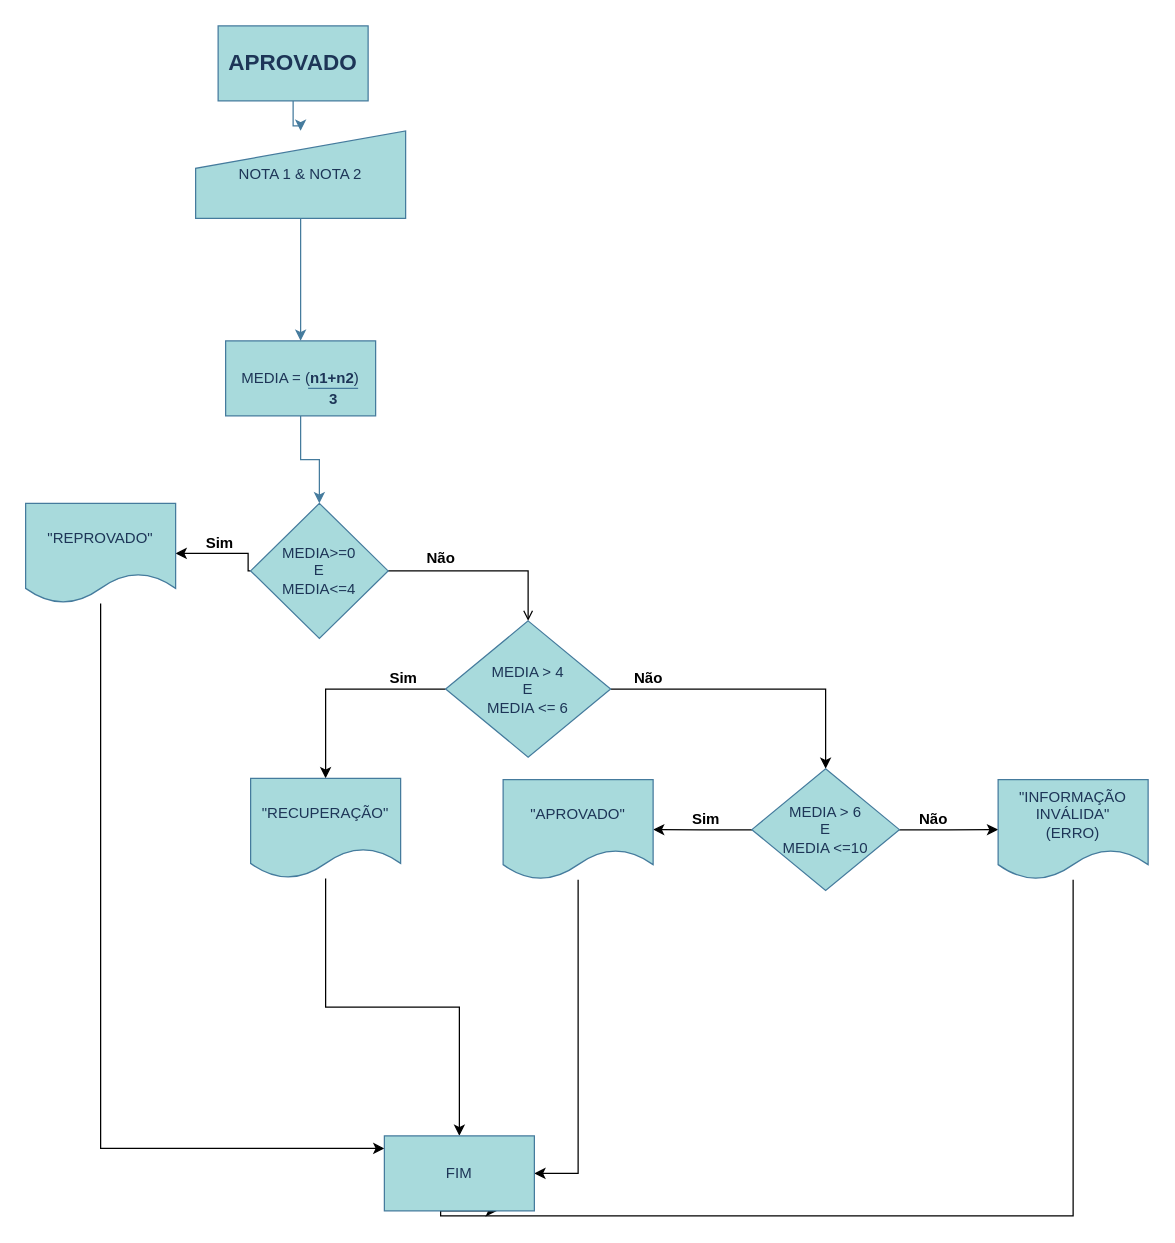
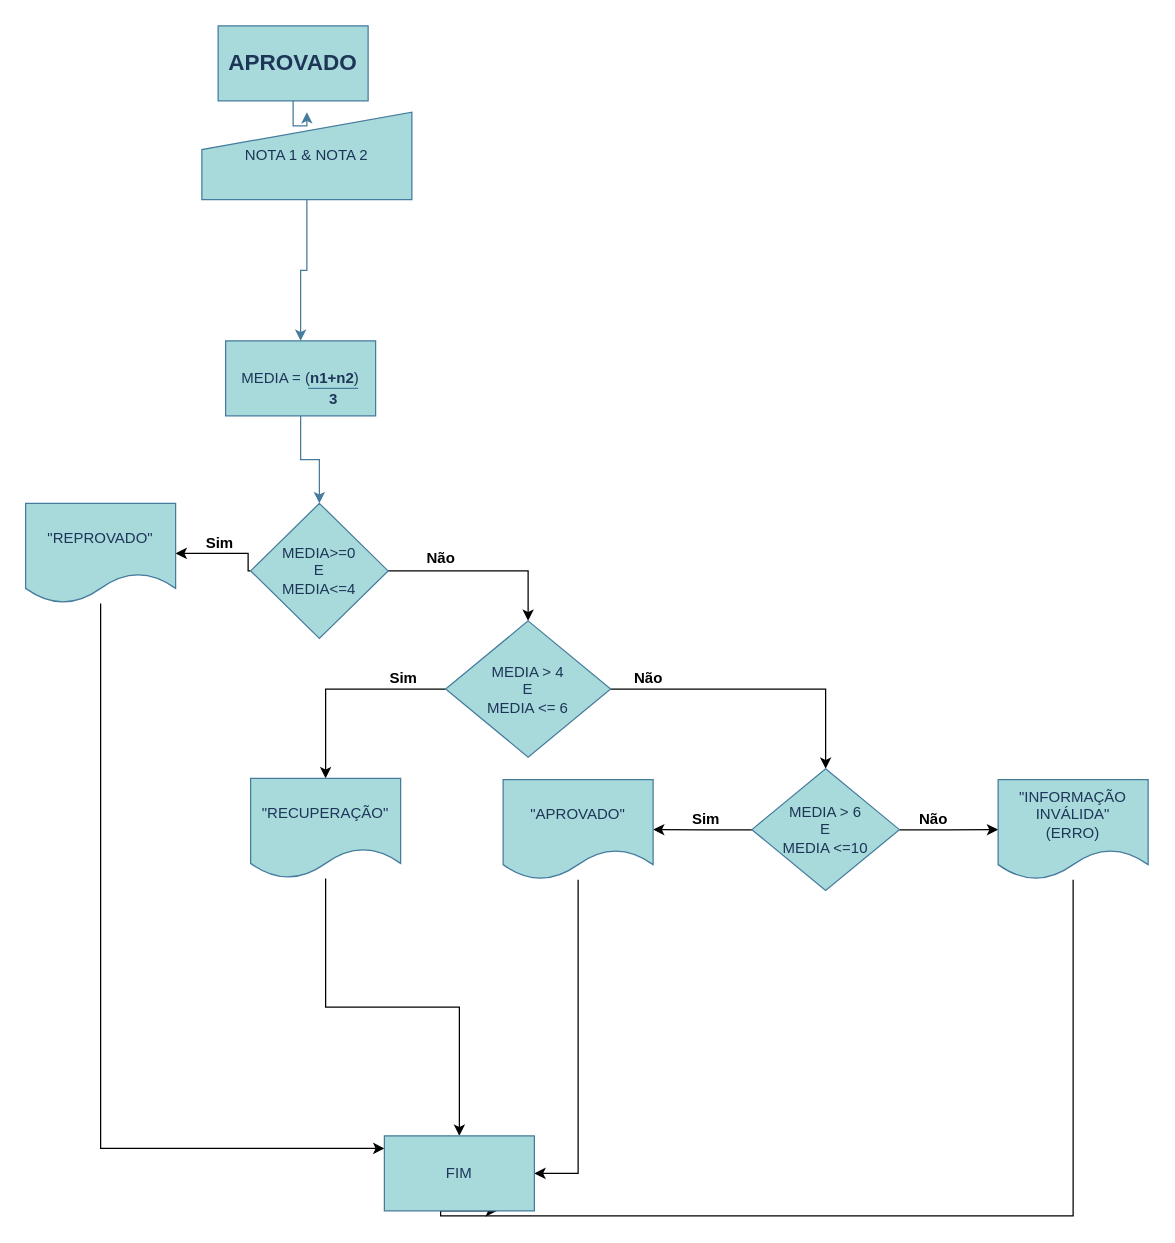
(301, 174) -> (307, 156)
(528, 612) -> (528, 611)
